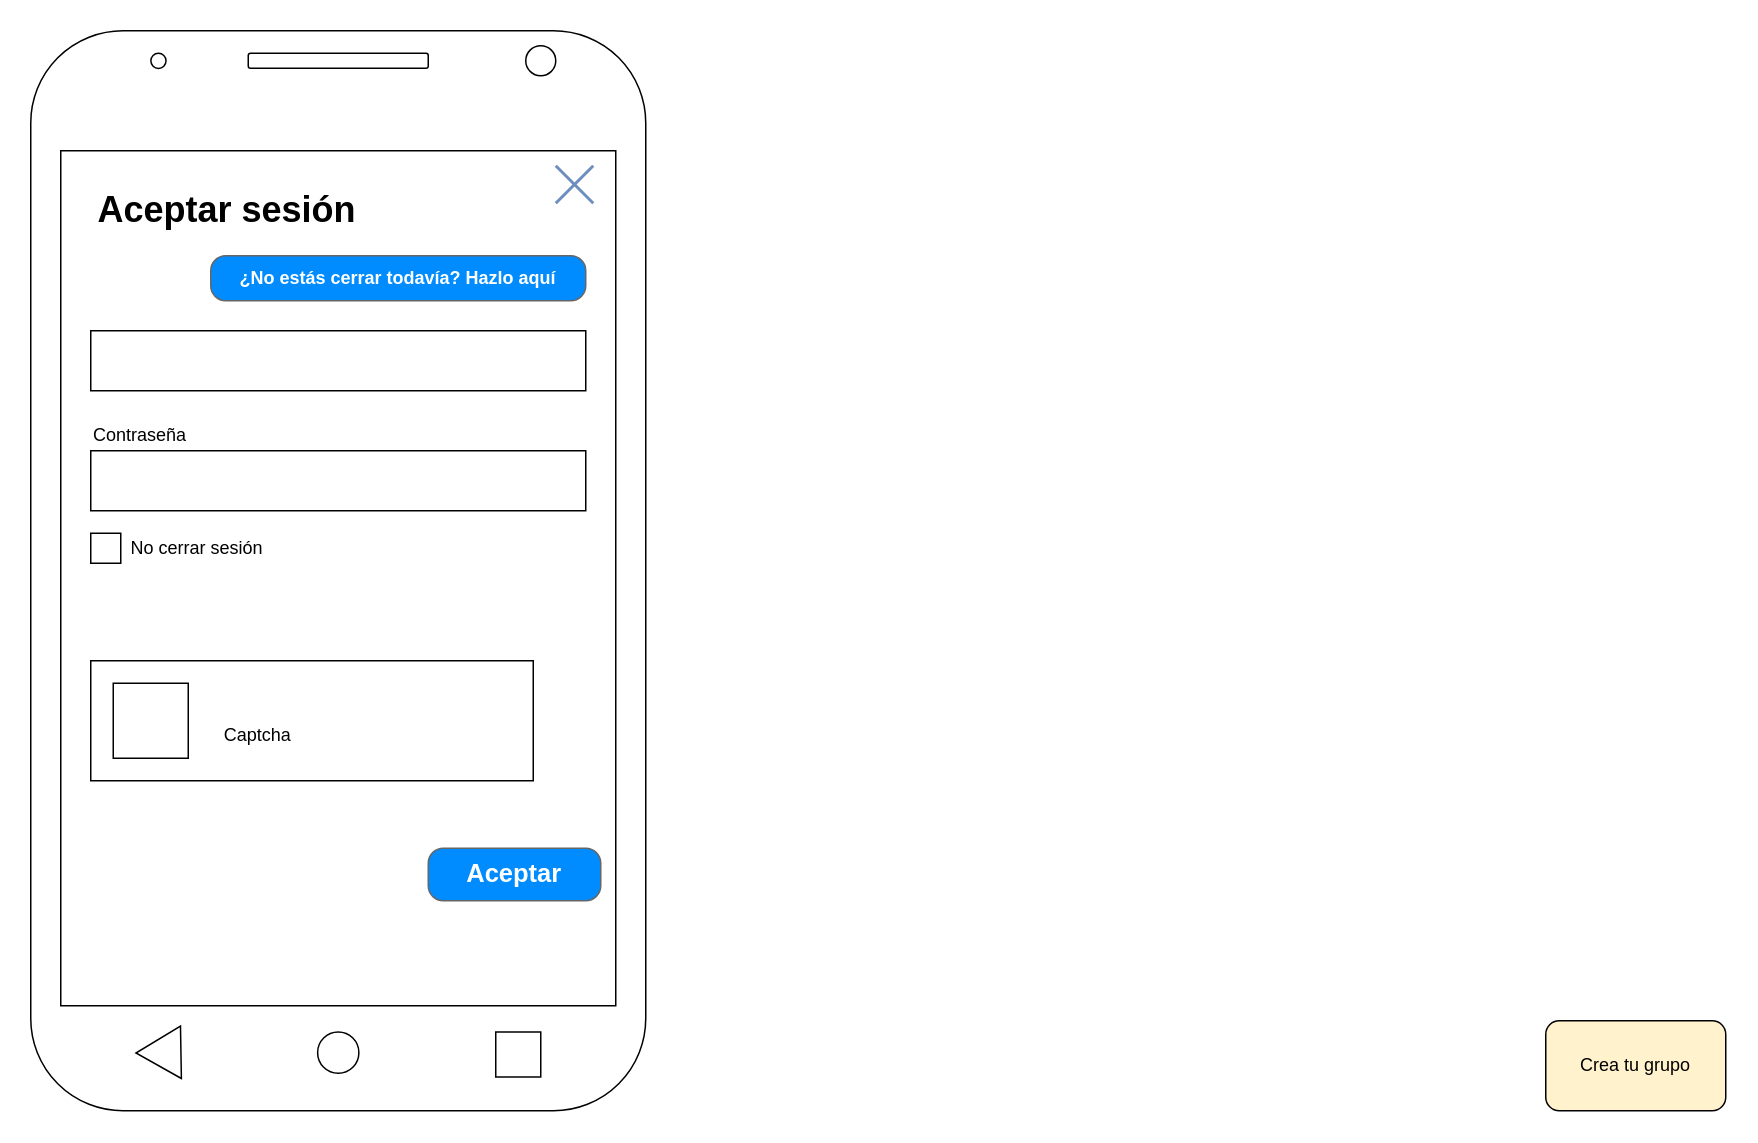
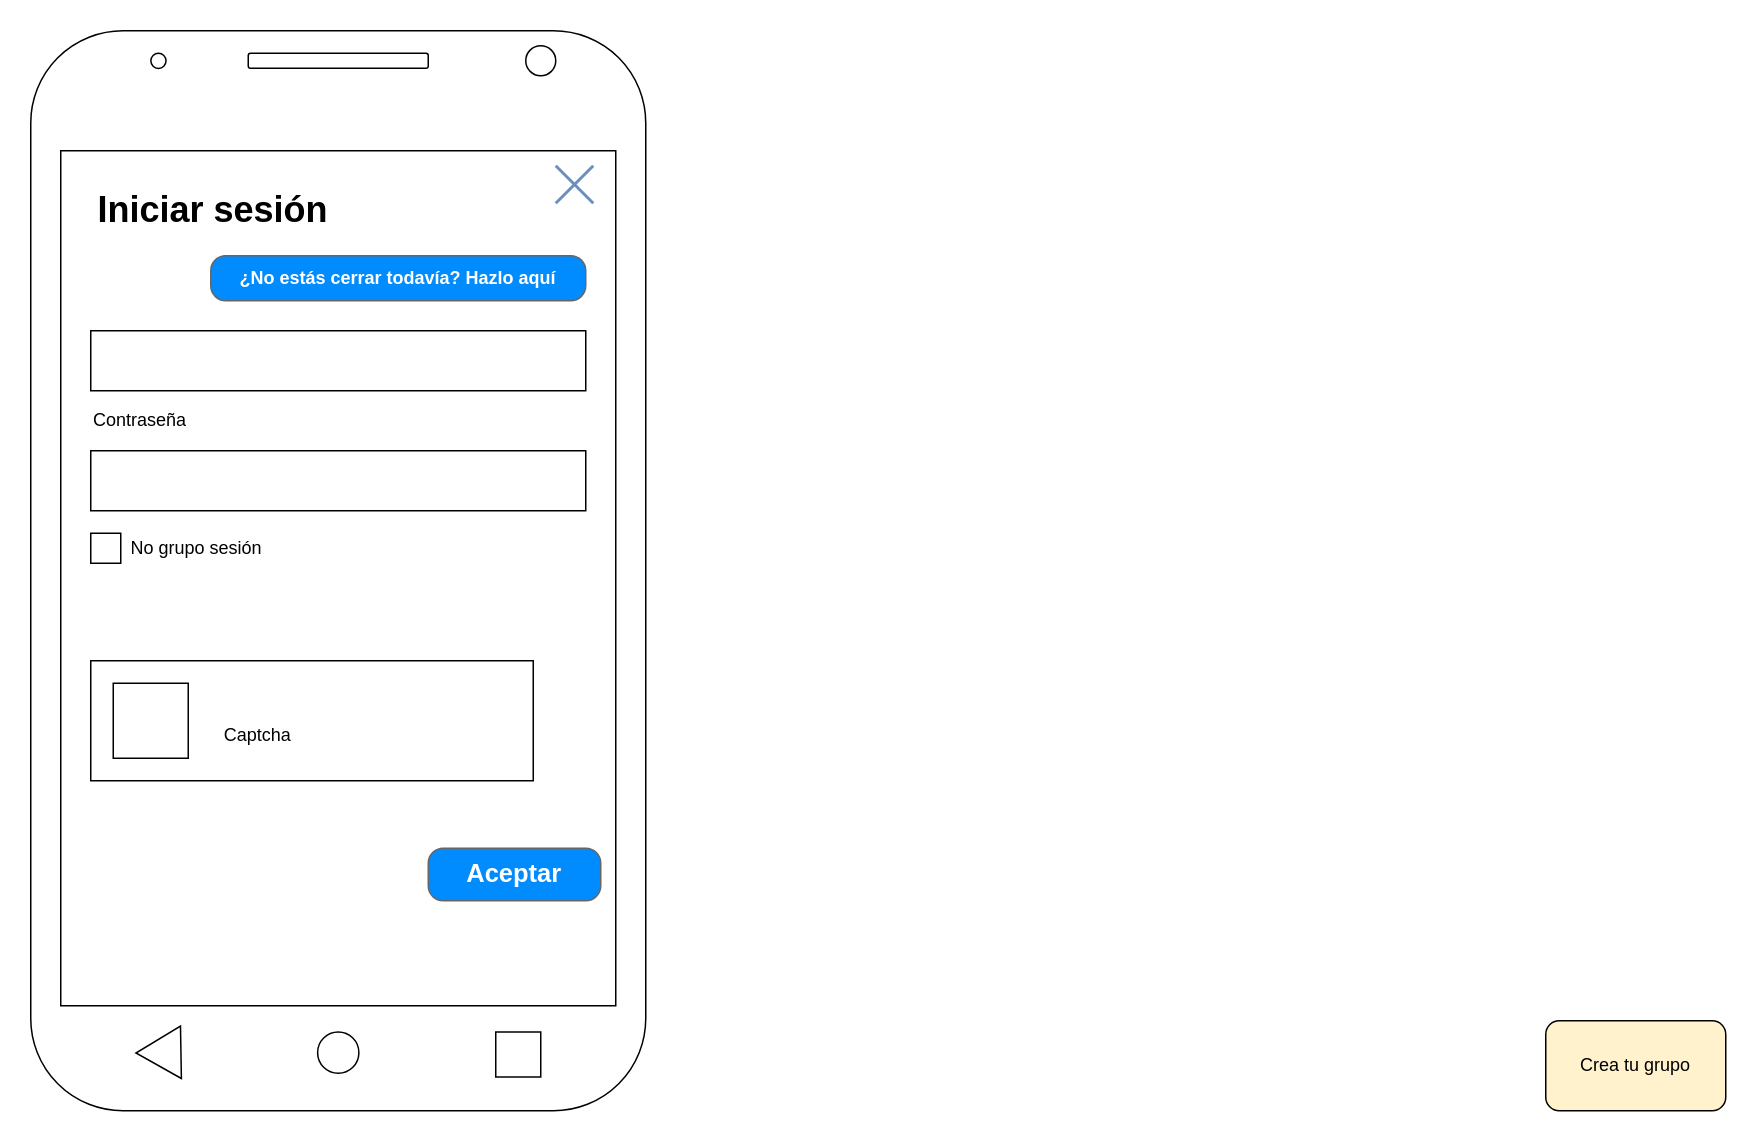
(164, 177) -> (159, 177)
(185, 436) -> (185, 421)
(205, 548) -> (200, 548)
